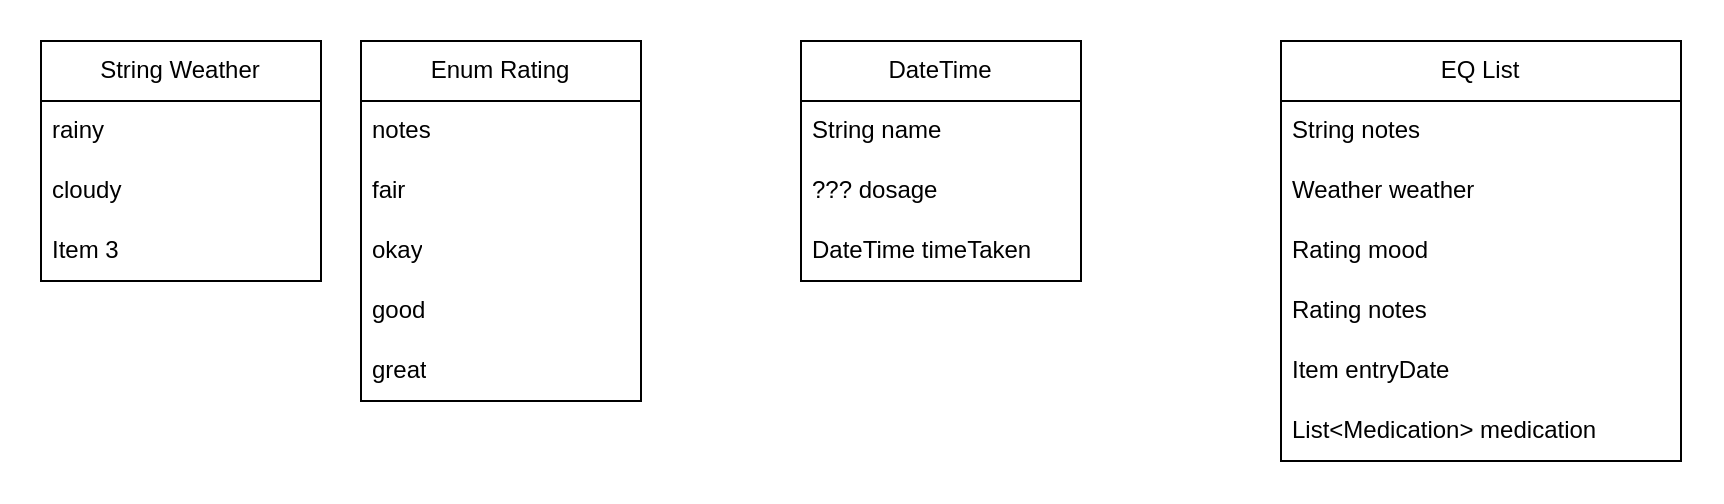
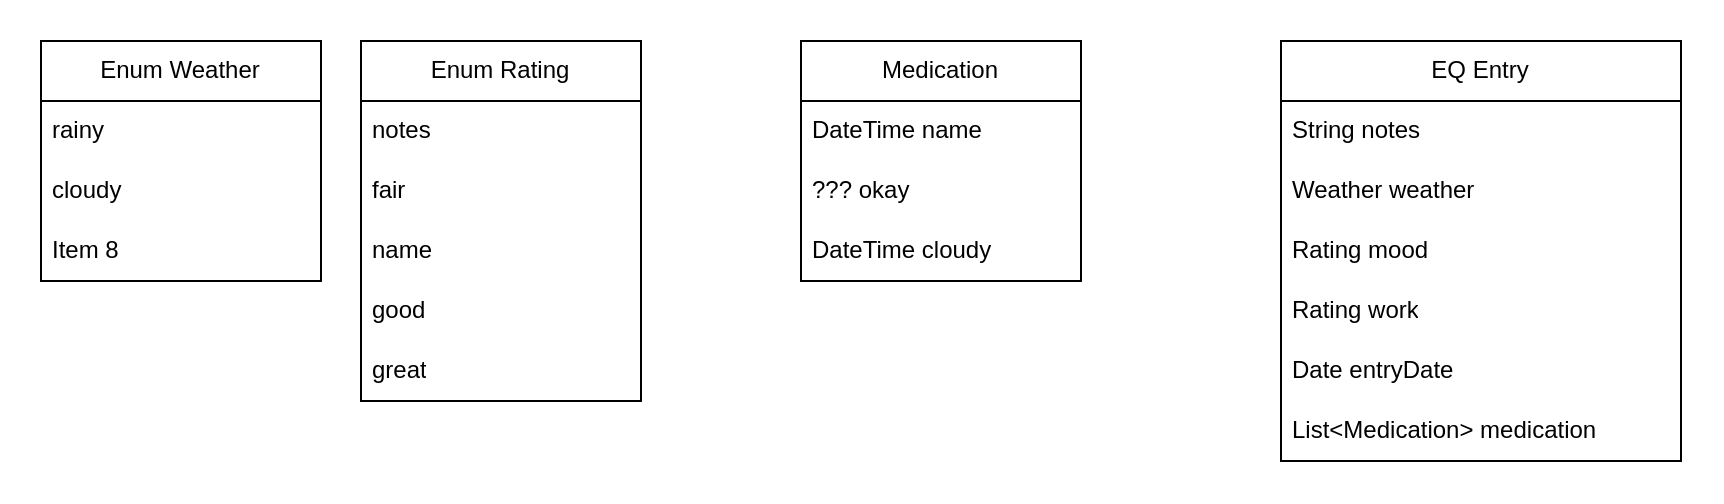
(181, 71) -> (181, 71)
(941, 71) -> (941, 71)
(1481, 71) -> (1481, 71)
(881, 131) -> (894, 131)
(877, 191) -> (864, 191)
(90, 251) -> (90, 251)
(400, 251) -> (400, 251)
(925, 251) -> (904, 251)
(1367, 311) -> (1361, 311)
(1384, 371) -> (1384, 371)
